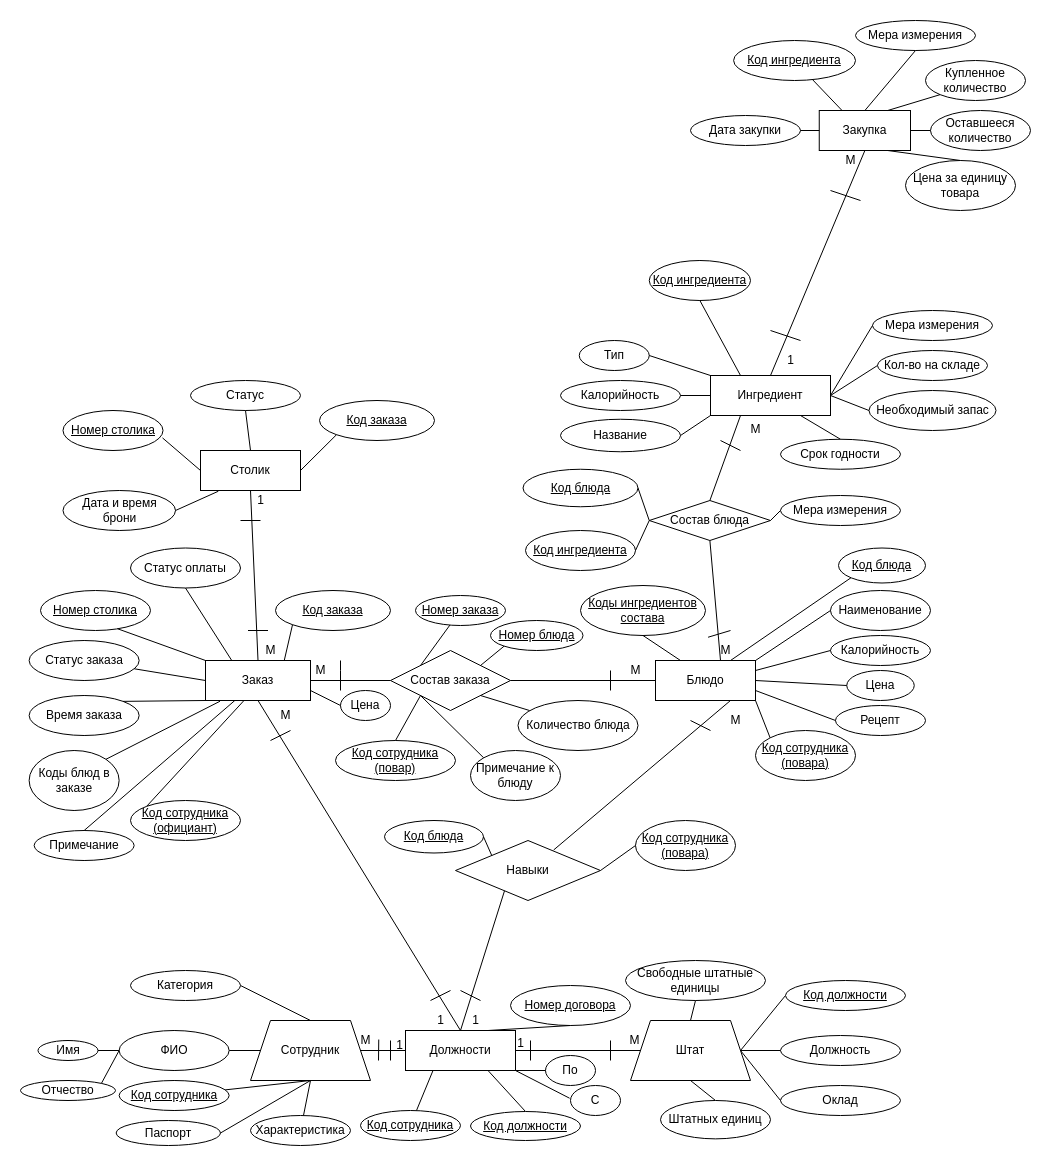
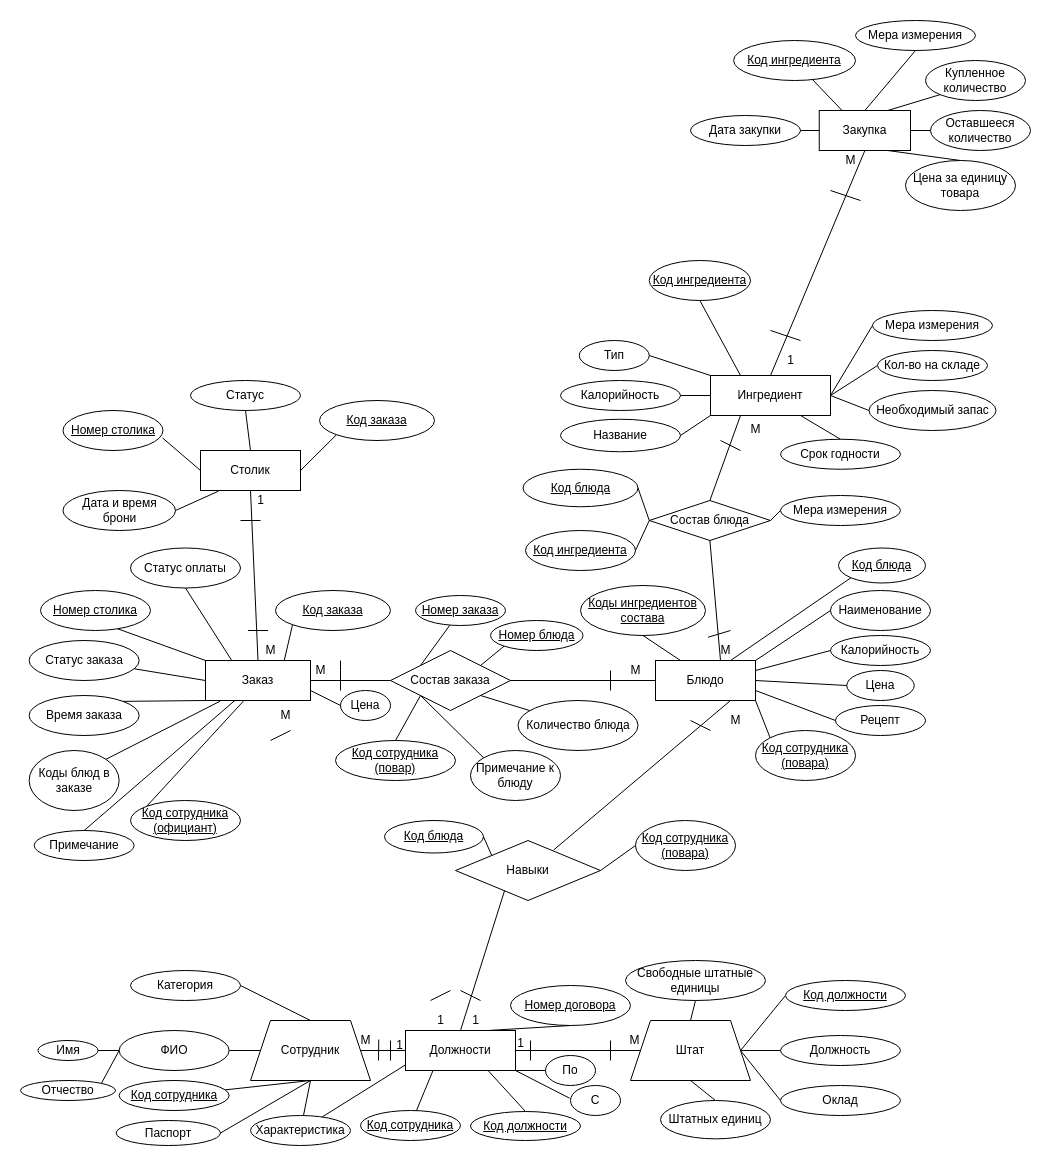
(358, 864) -> (365, 1090)
